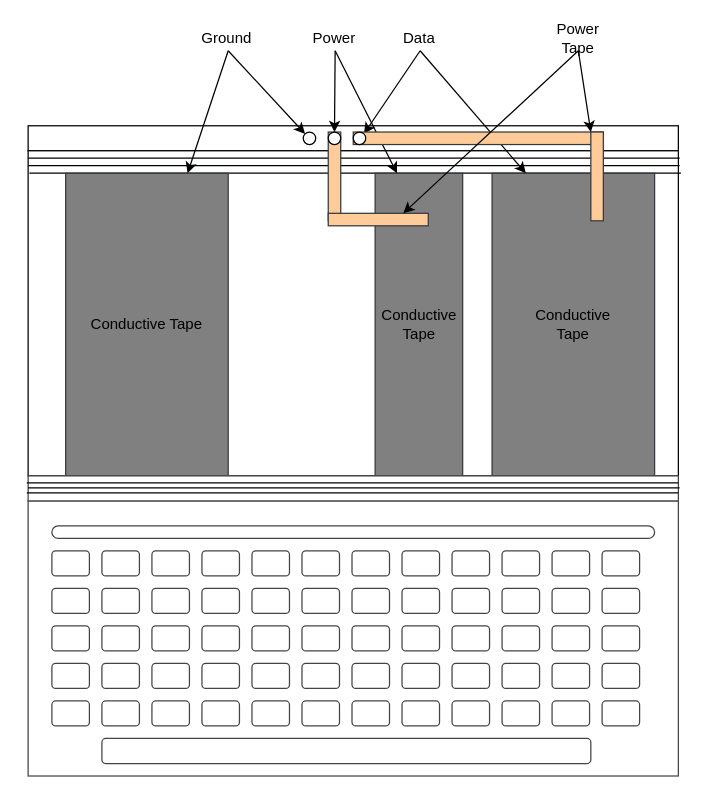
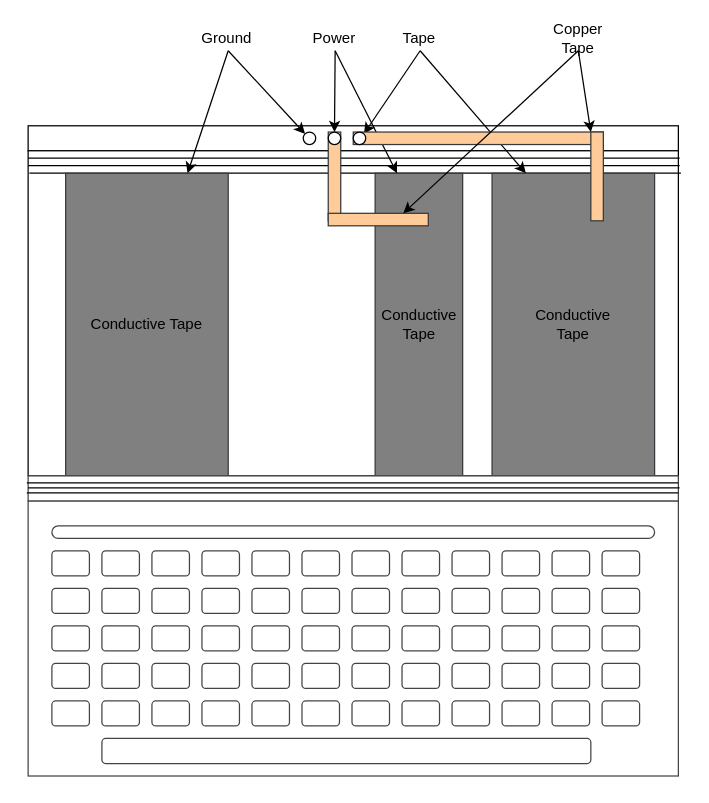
(419, 38) -> (419, 38)
(578, 38) -> (578, 38)
